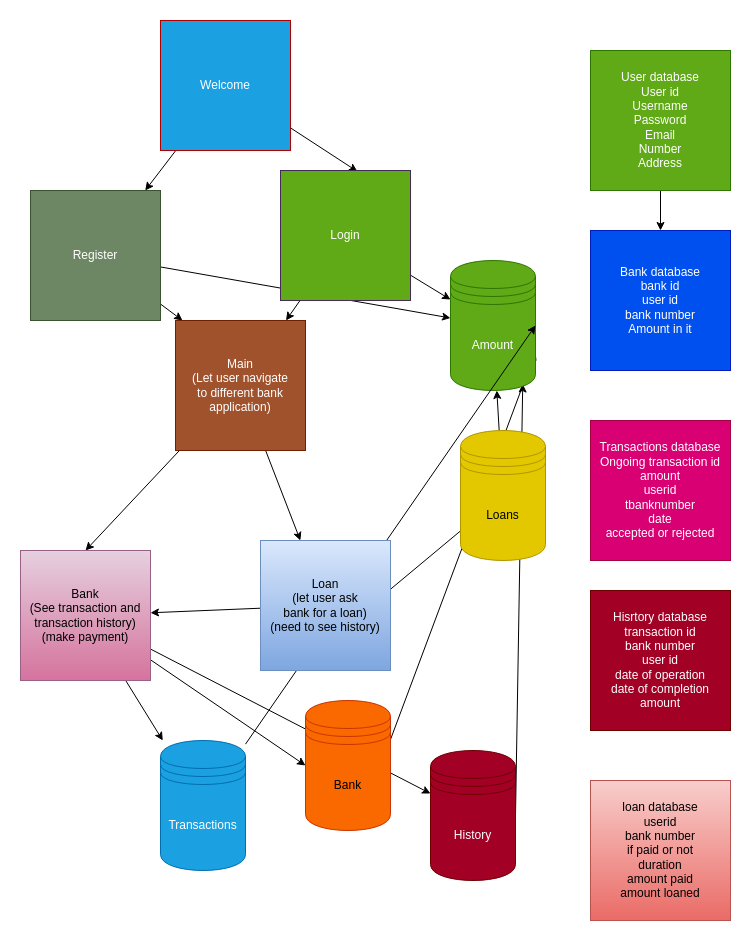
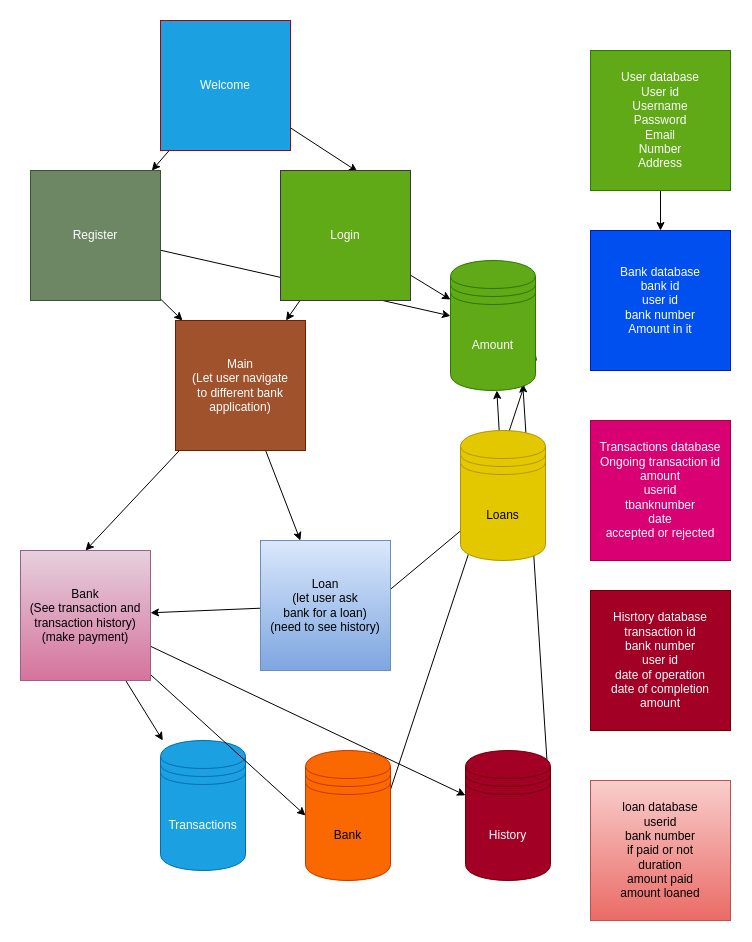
(96, 256) -> (96, 236)
(459, 436) -> none
(348, 766) -> (348, 816)
(473, 816) -> (508, 816)
